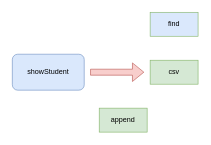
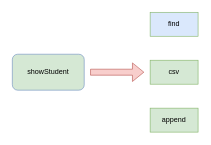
(48, 72) -> (48, 72)
(123, 120) -> (174, 120)
